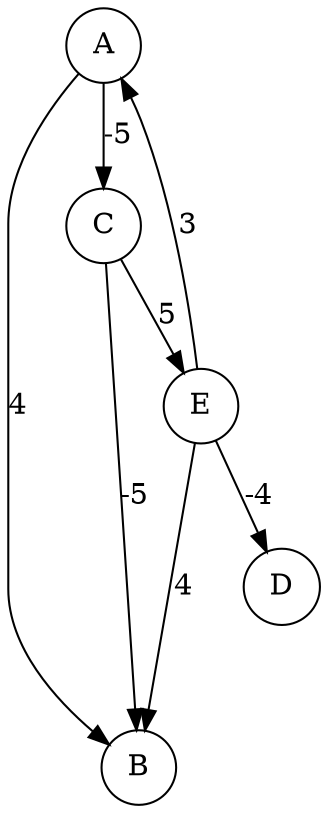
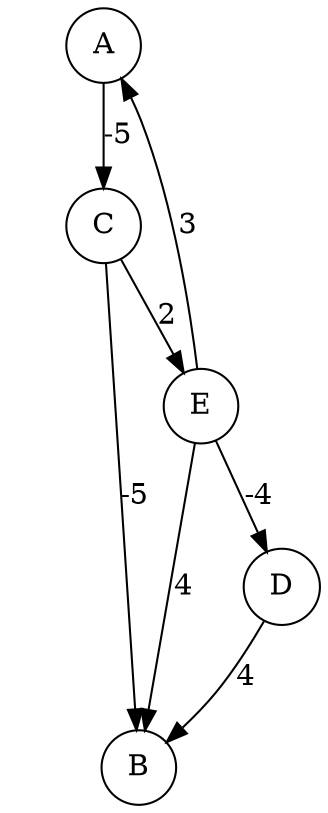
(168, 316) -> (168, 316)
(8, 407) -> (227, 678)
